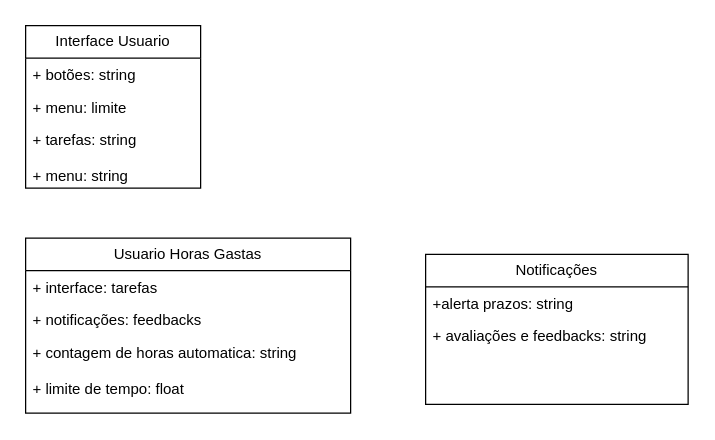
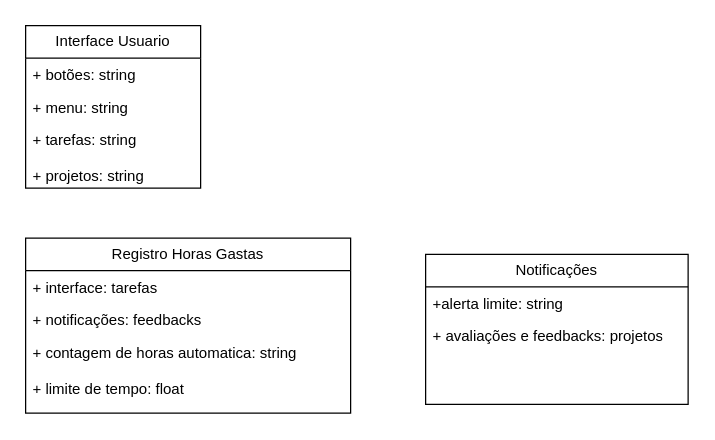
(80, 108) -> (84, 108)
(97, 150) -> (101, 150)
(188, 254) -> (188, 254)
(516, 305) -> (510, 305)
(552, 337) -> (558, 346)
